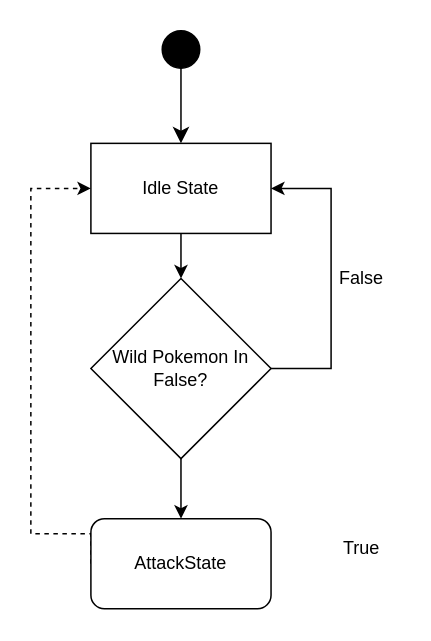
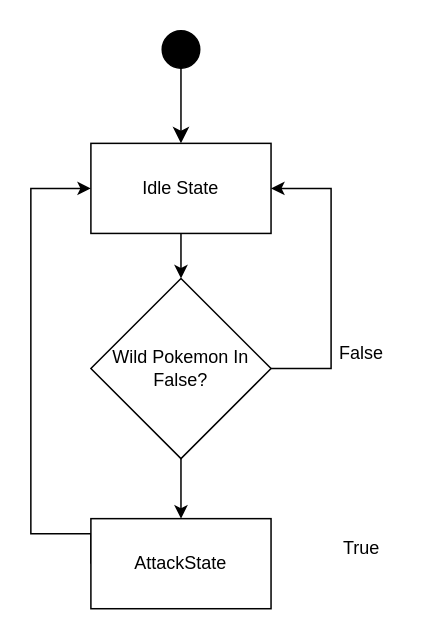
(361, 278) -> (361, 353)
(31, 365) -> (31, 365)
(181, 563) -> (181, 563)
